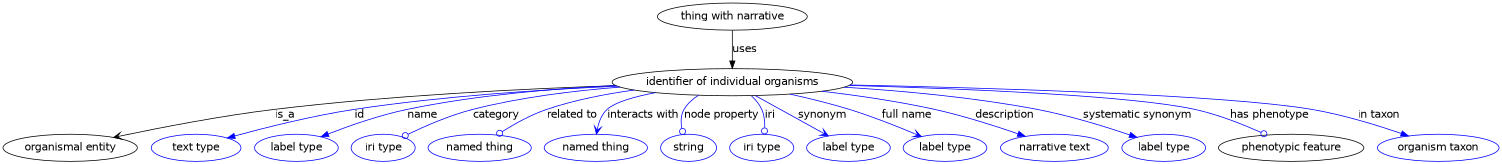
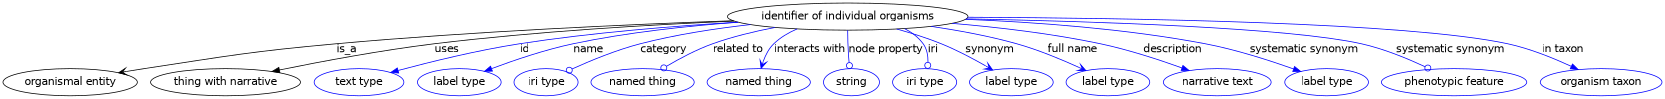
(732, 46) -> (506, 36)
(1269, 115) -> (1450, 49)
(1291, 148) -> (1454, 82)
